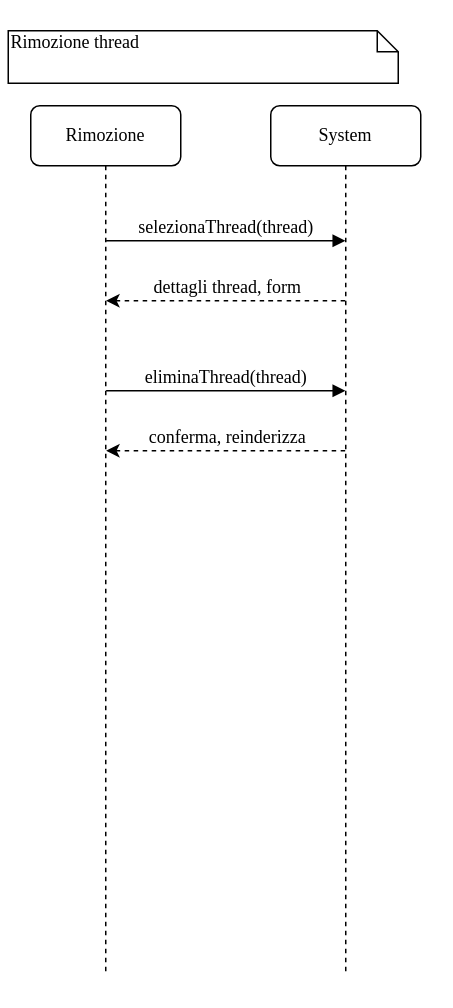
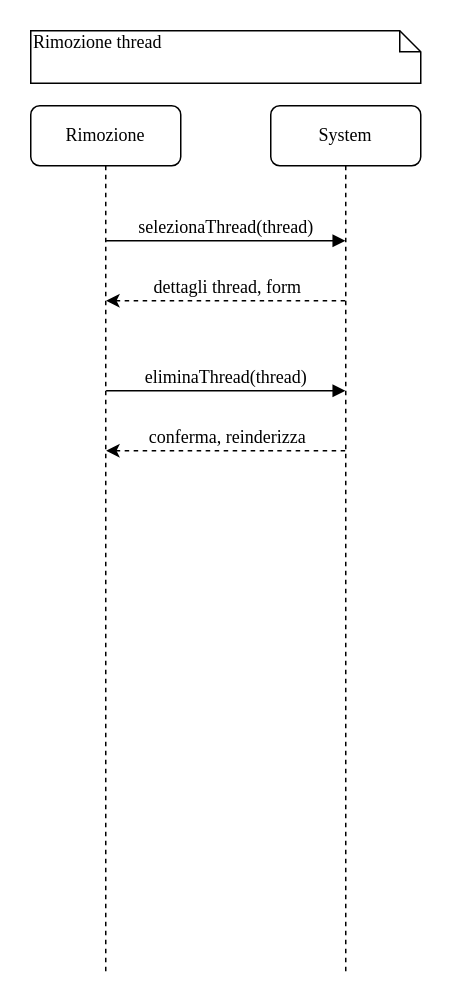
(203, 57) -> (226, 57)
